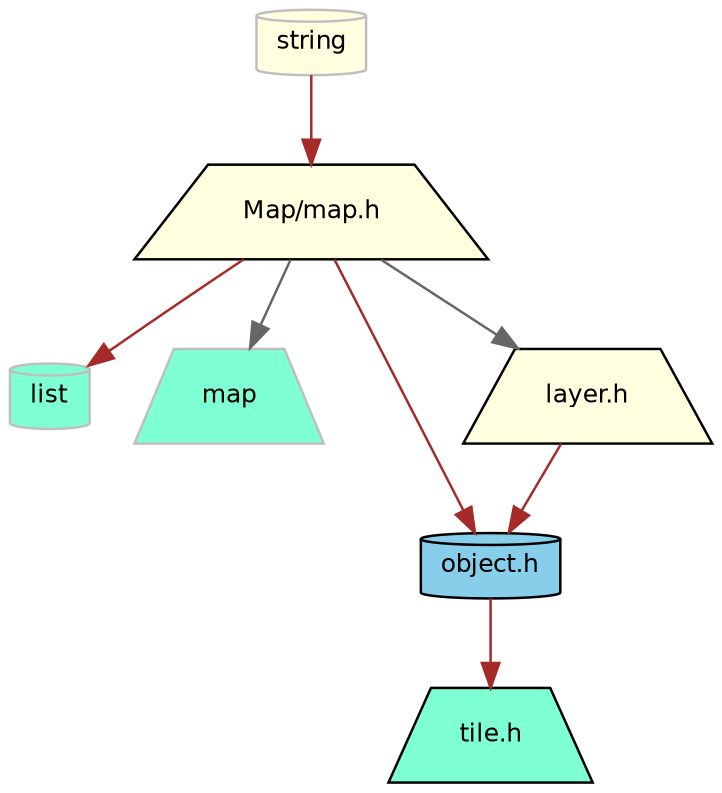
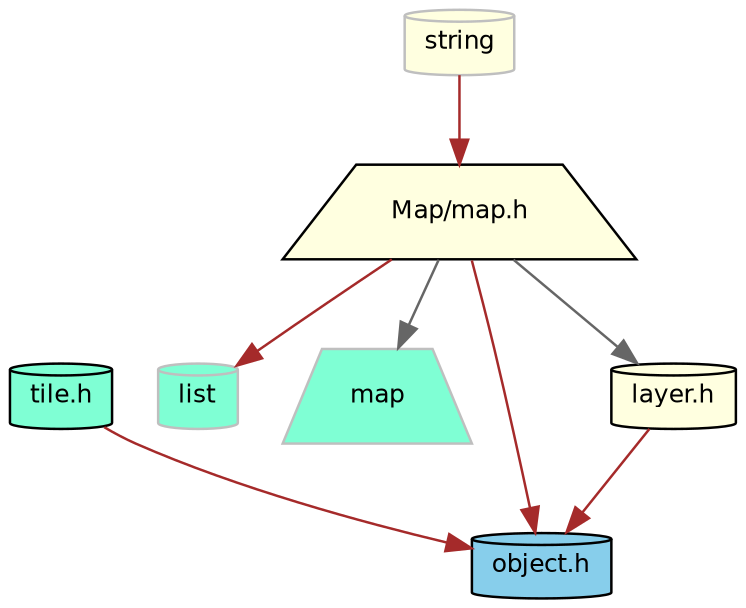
(588, 396) -> (674, 396)
(491, 630) -> (272, 494)
(491, 735) -> (61, 396)
